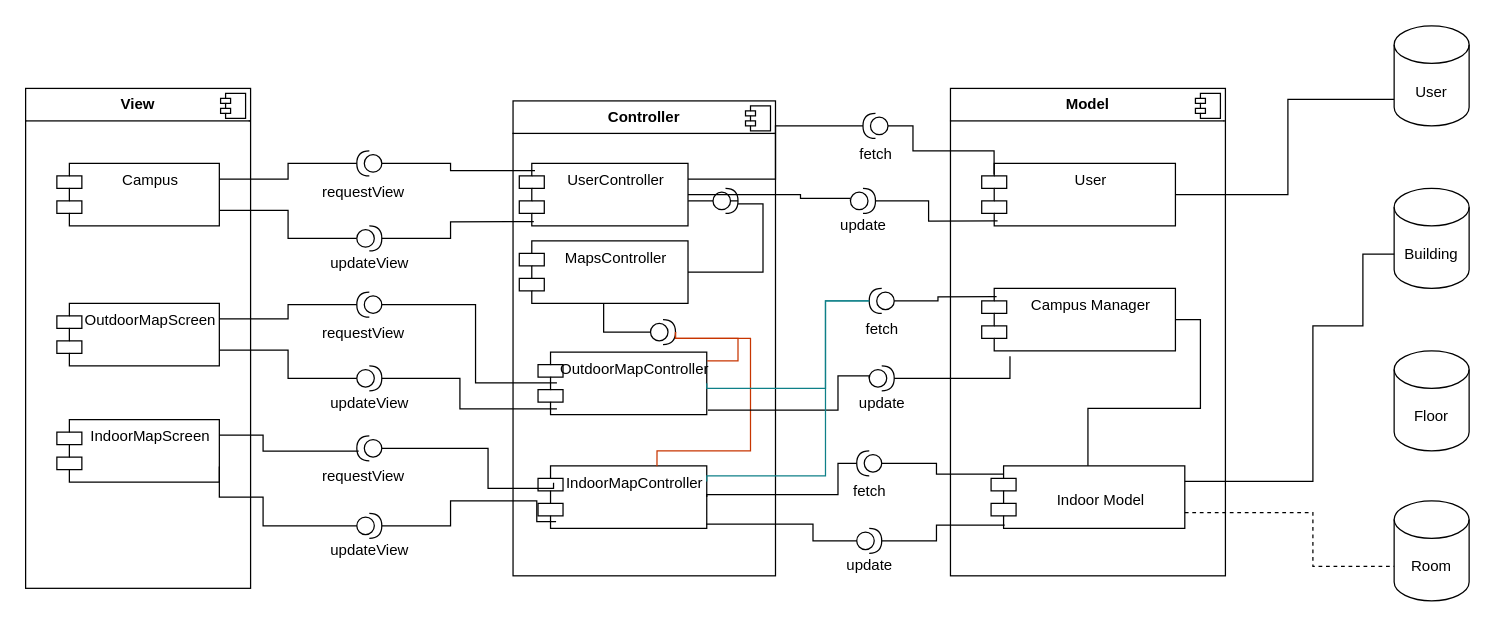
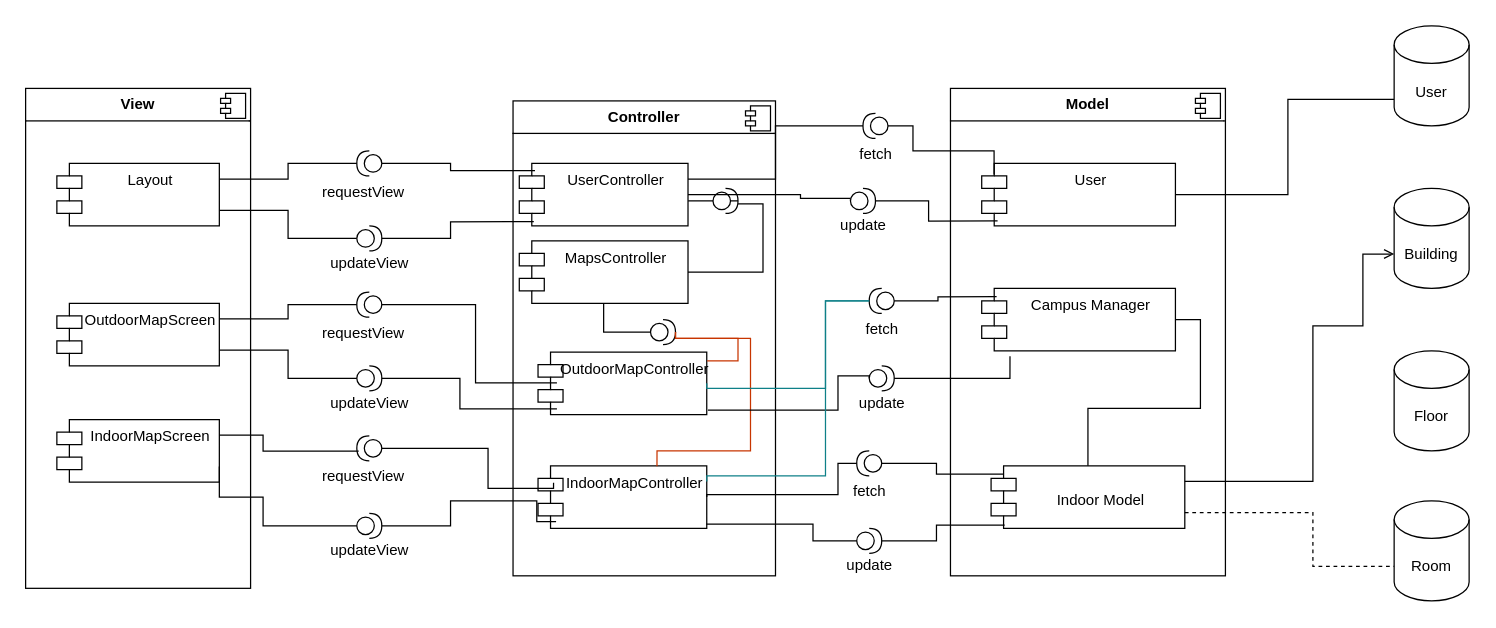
(151, 181) -> (151, 181)
(1388, 254) -> (1388, 254)
